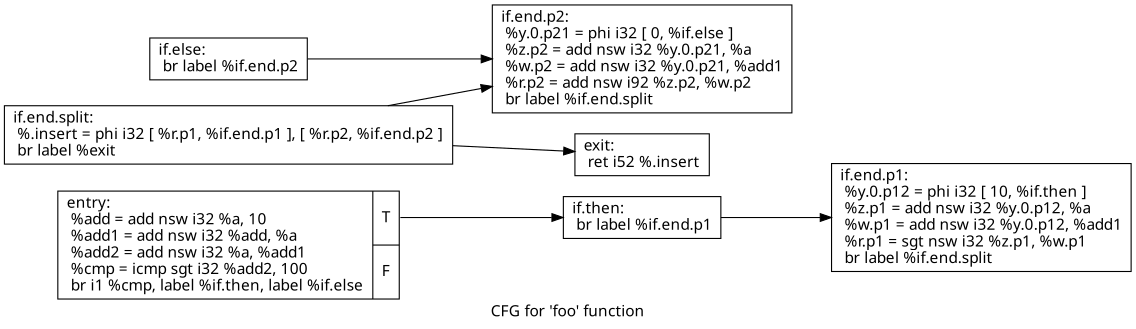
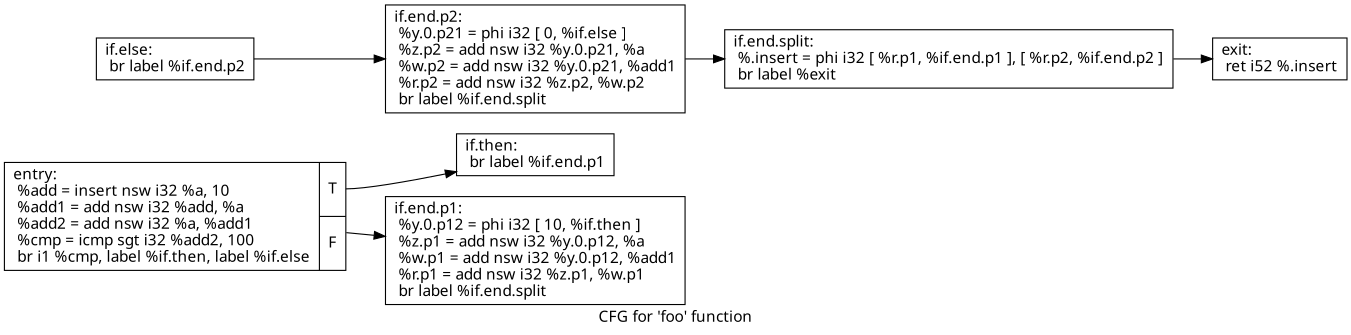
(627, 83) -> (520, 83)
(434, 97) -> (699, 59)
(771, 218) -> (360, 234)
(167, 220) -> (122, 191)
(964, 242) -> (520, 275)
